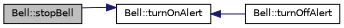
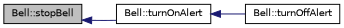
(94, 8) -> (104, 20)
